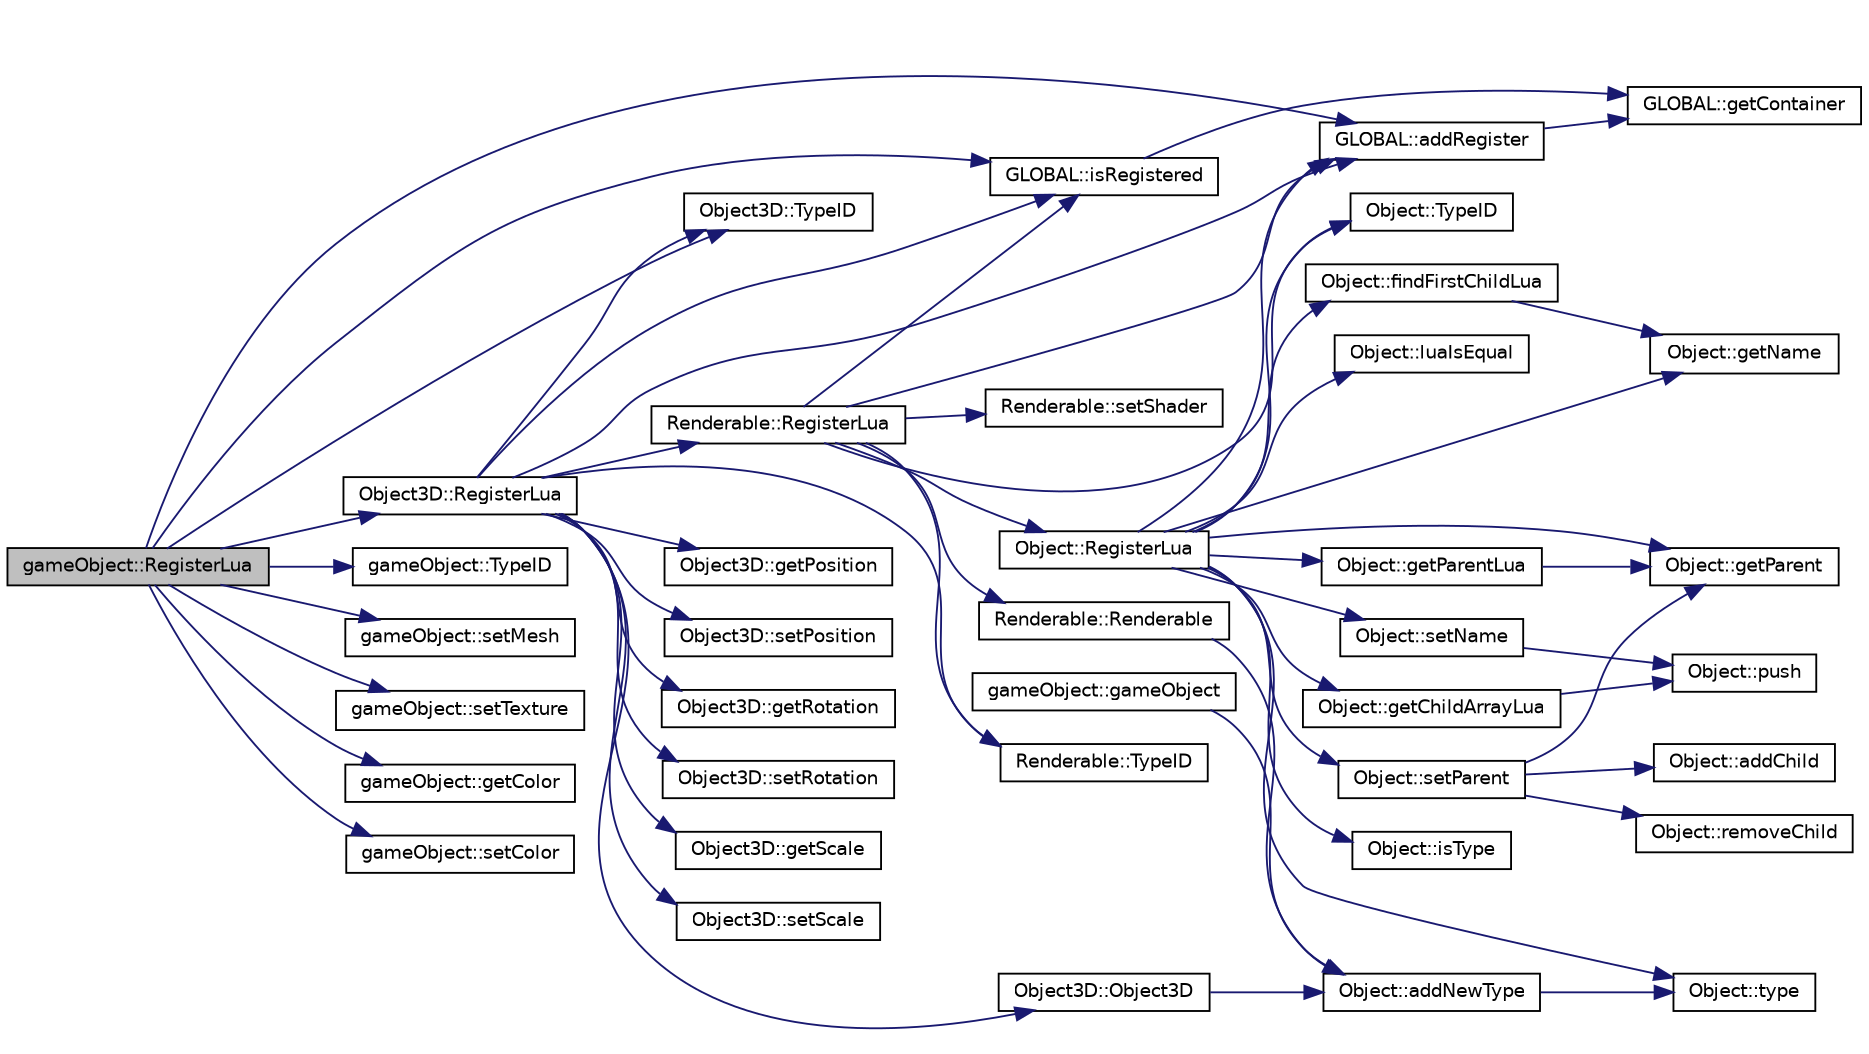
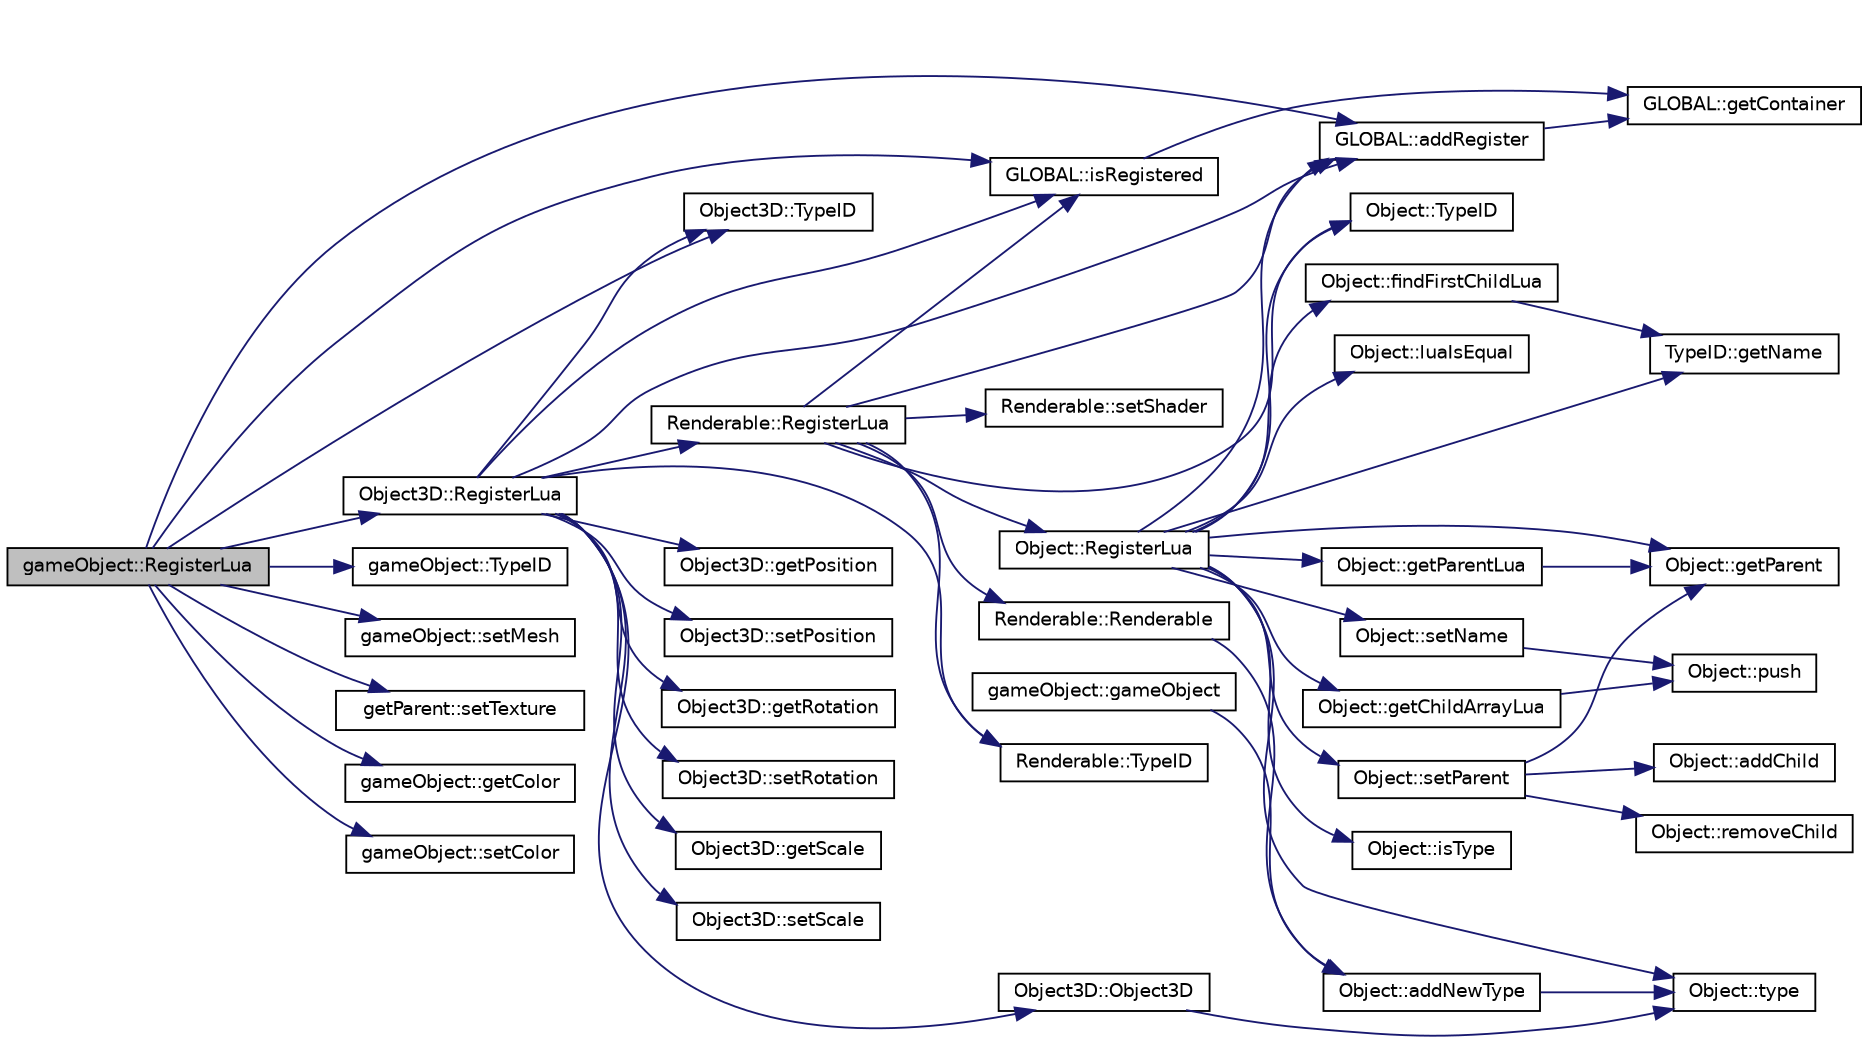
(1744, 354) -> (1744, 354)
(460, 710) -> (460, 710)
(1257, 992) -> (1420, 1035)
